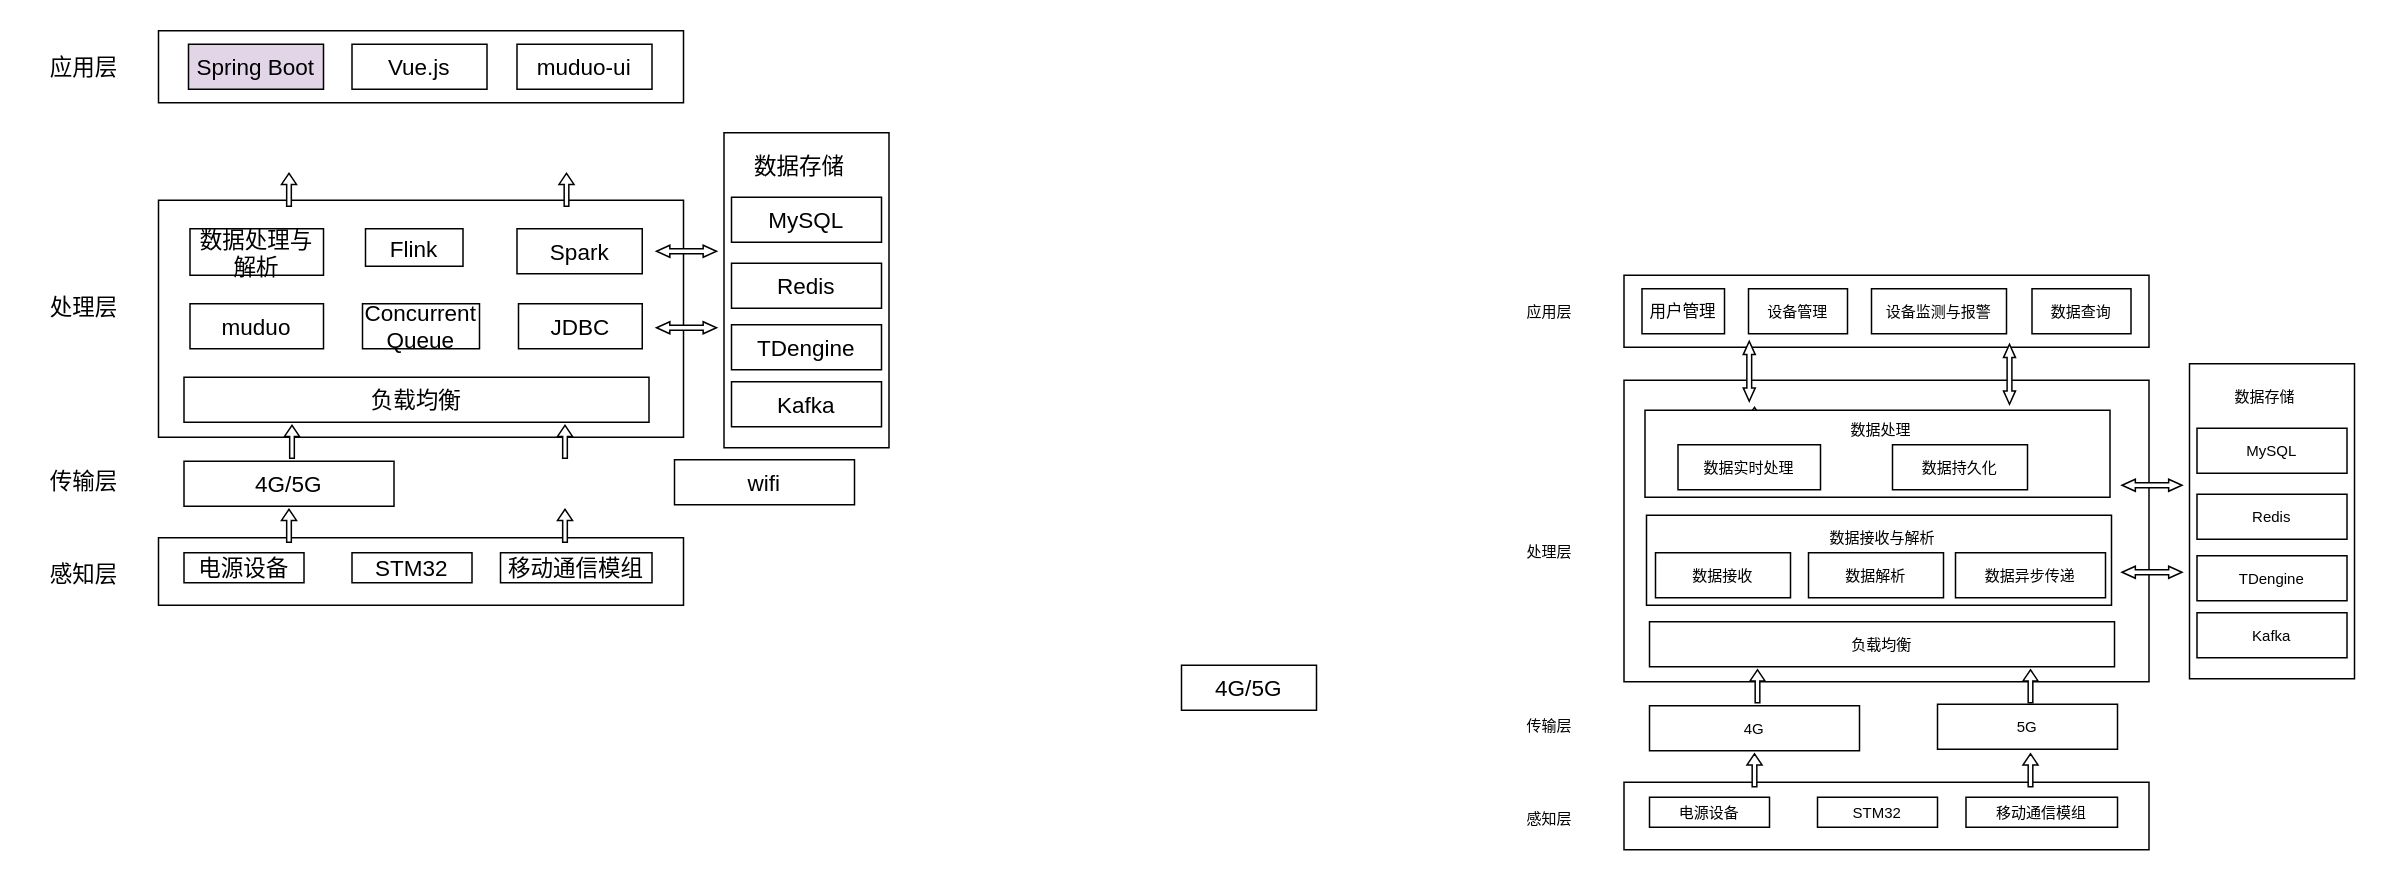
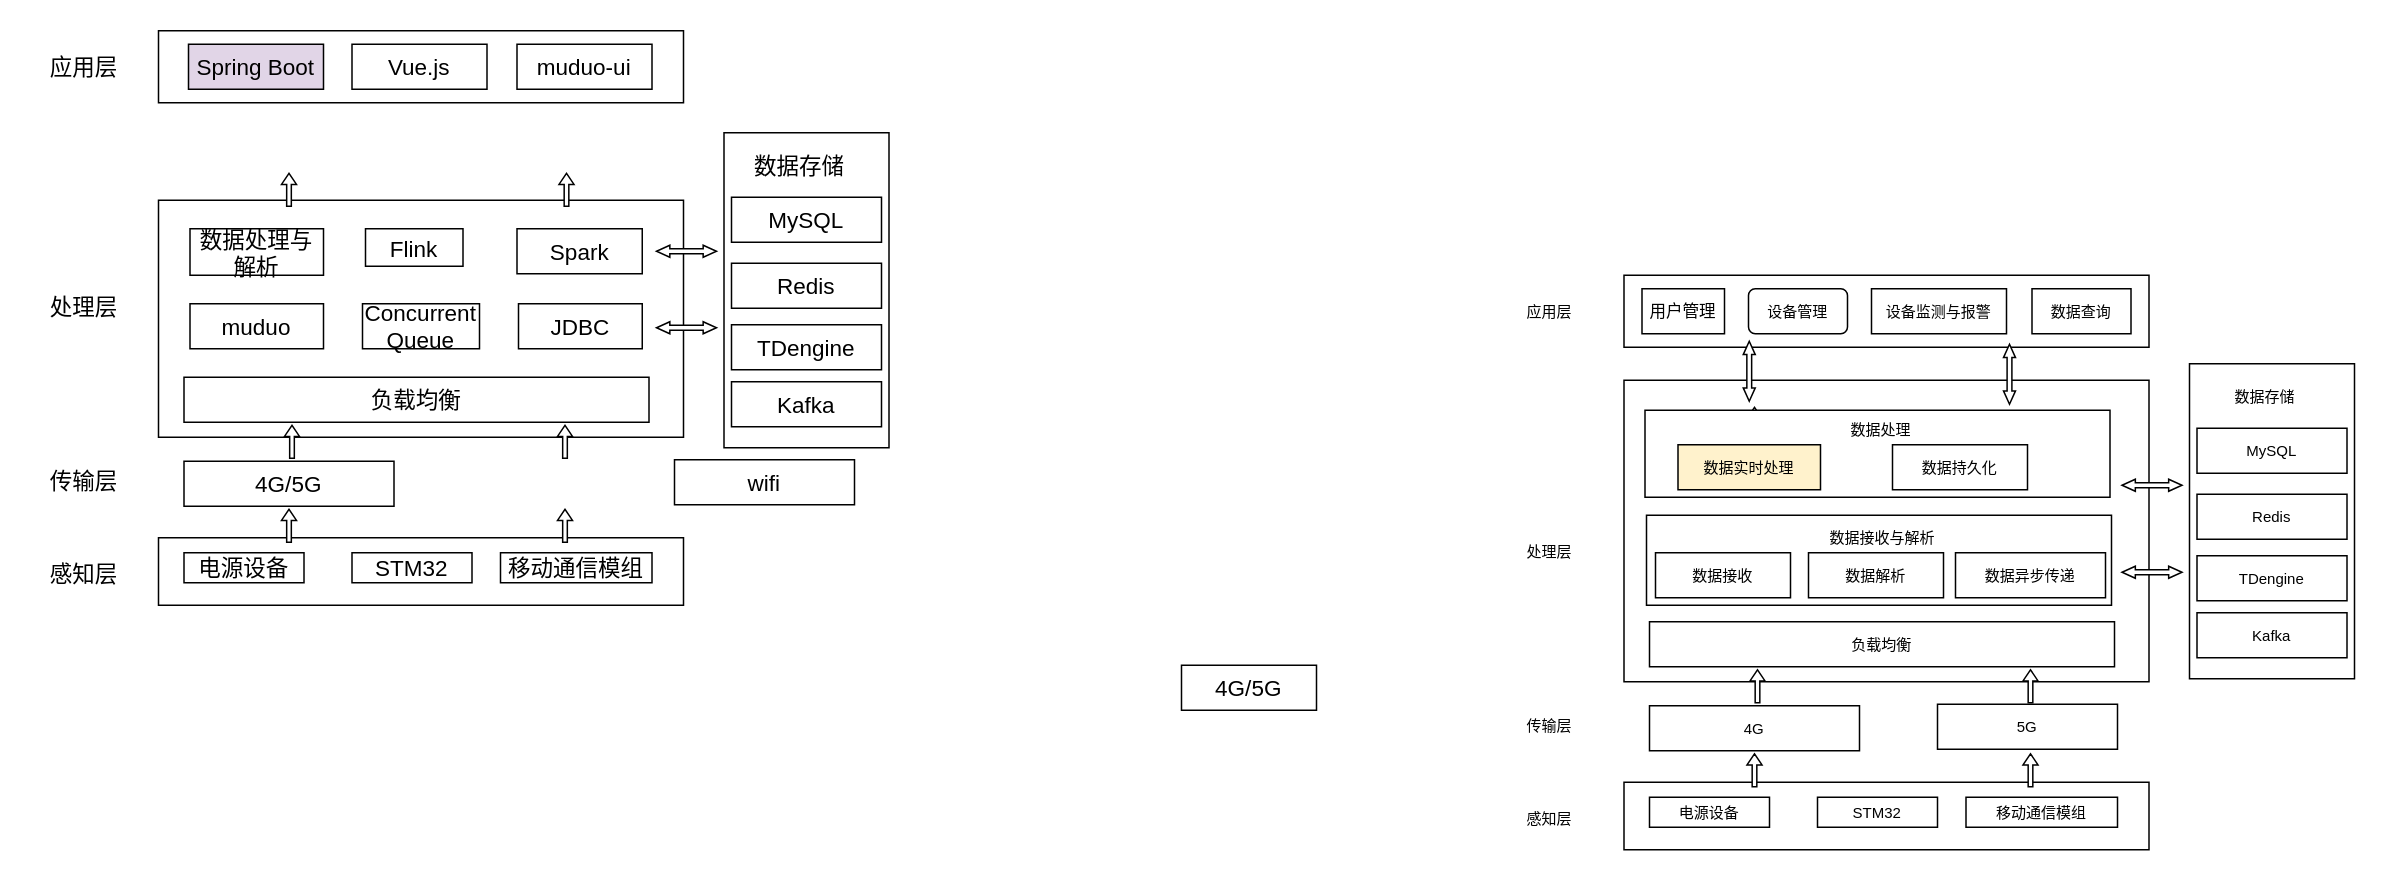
(1798, 311) -> (1798, 311)
(1749, 467) -> (1749, 467)
